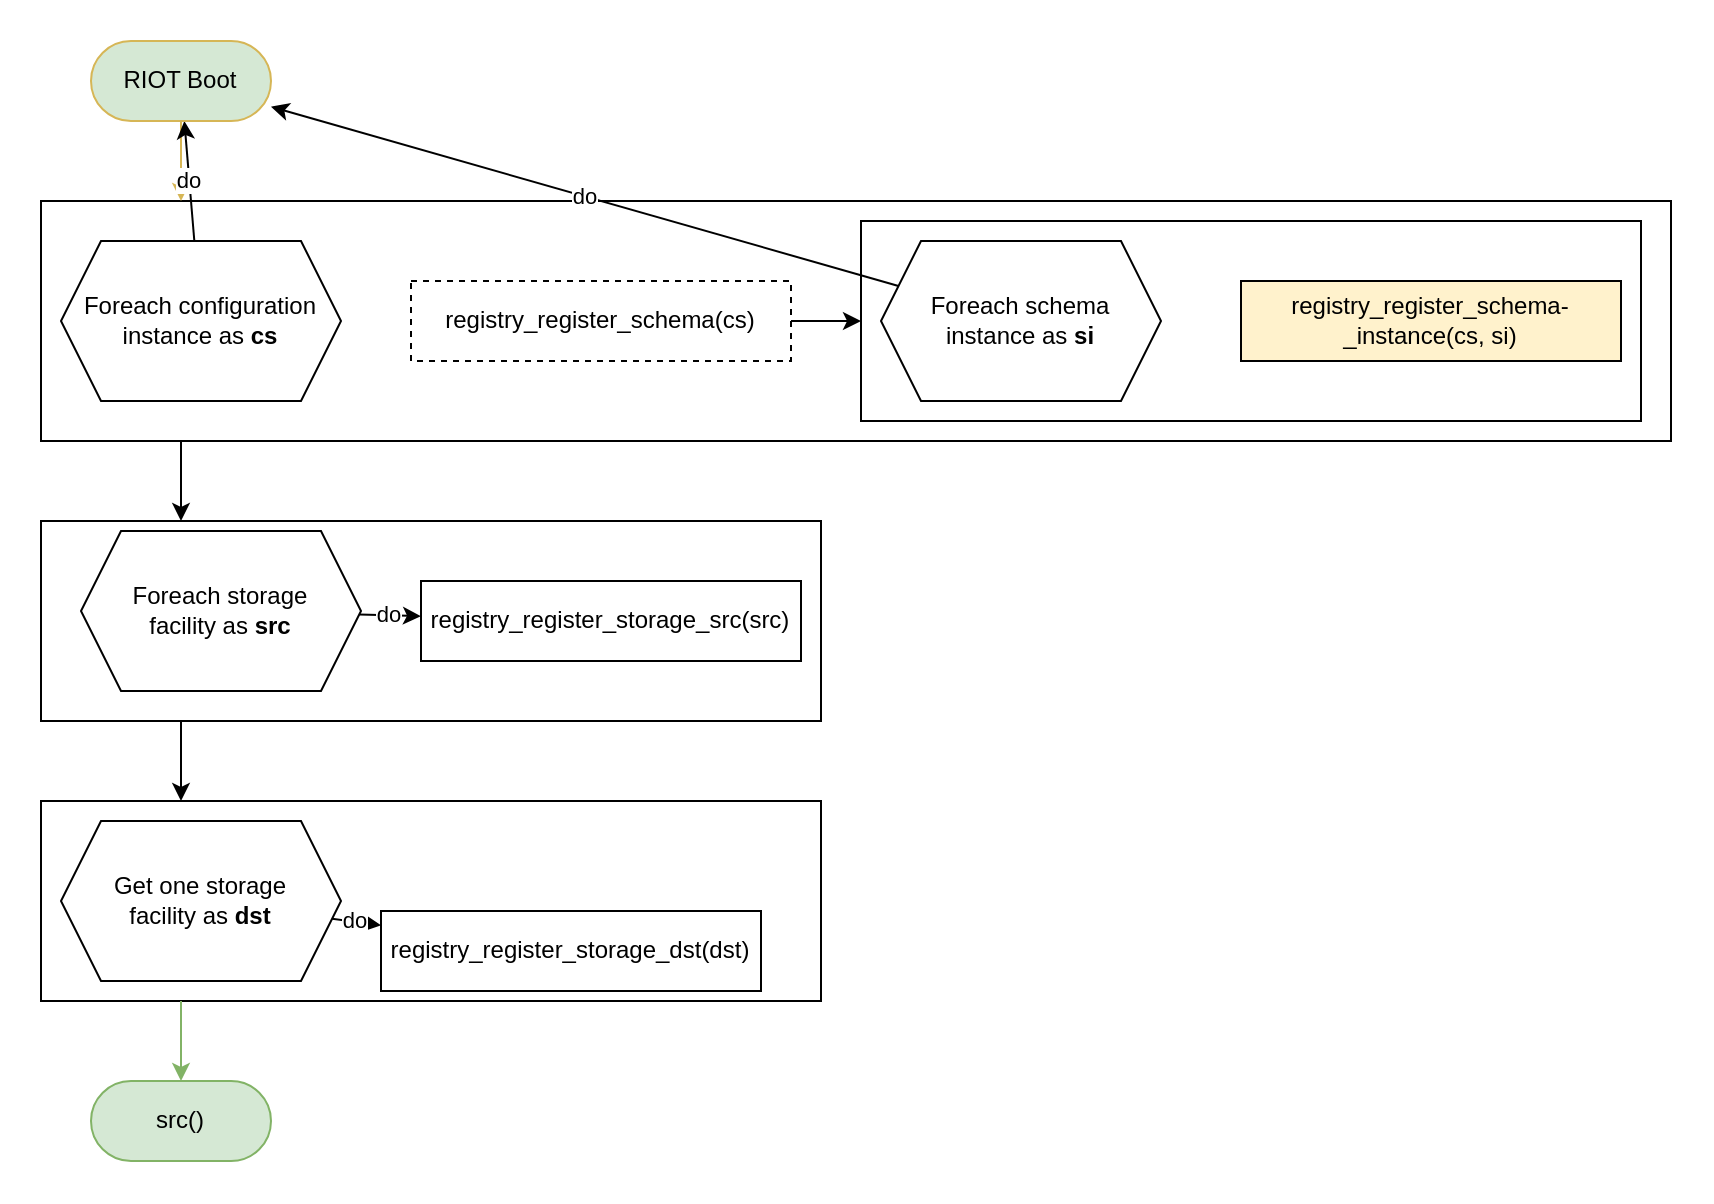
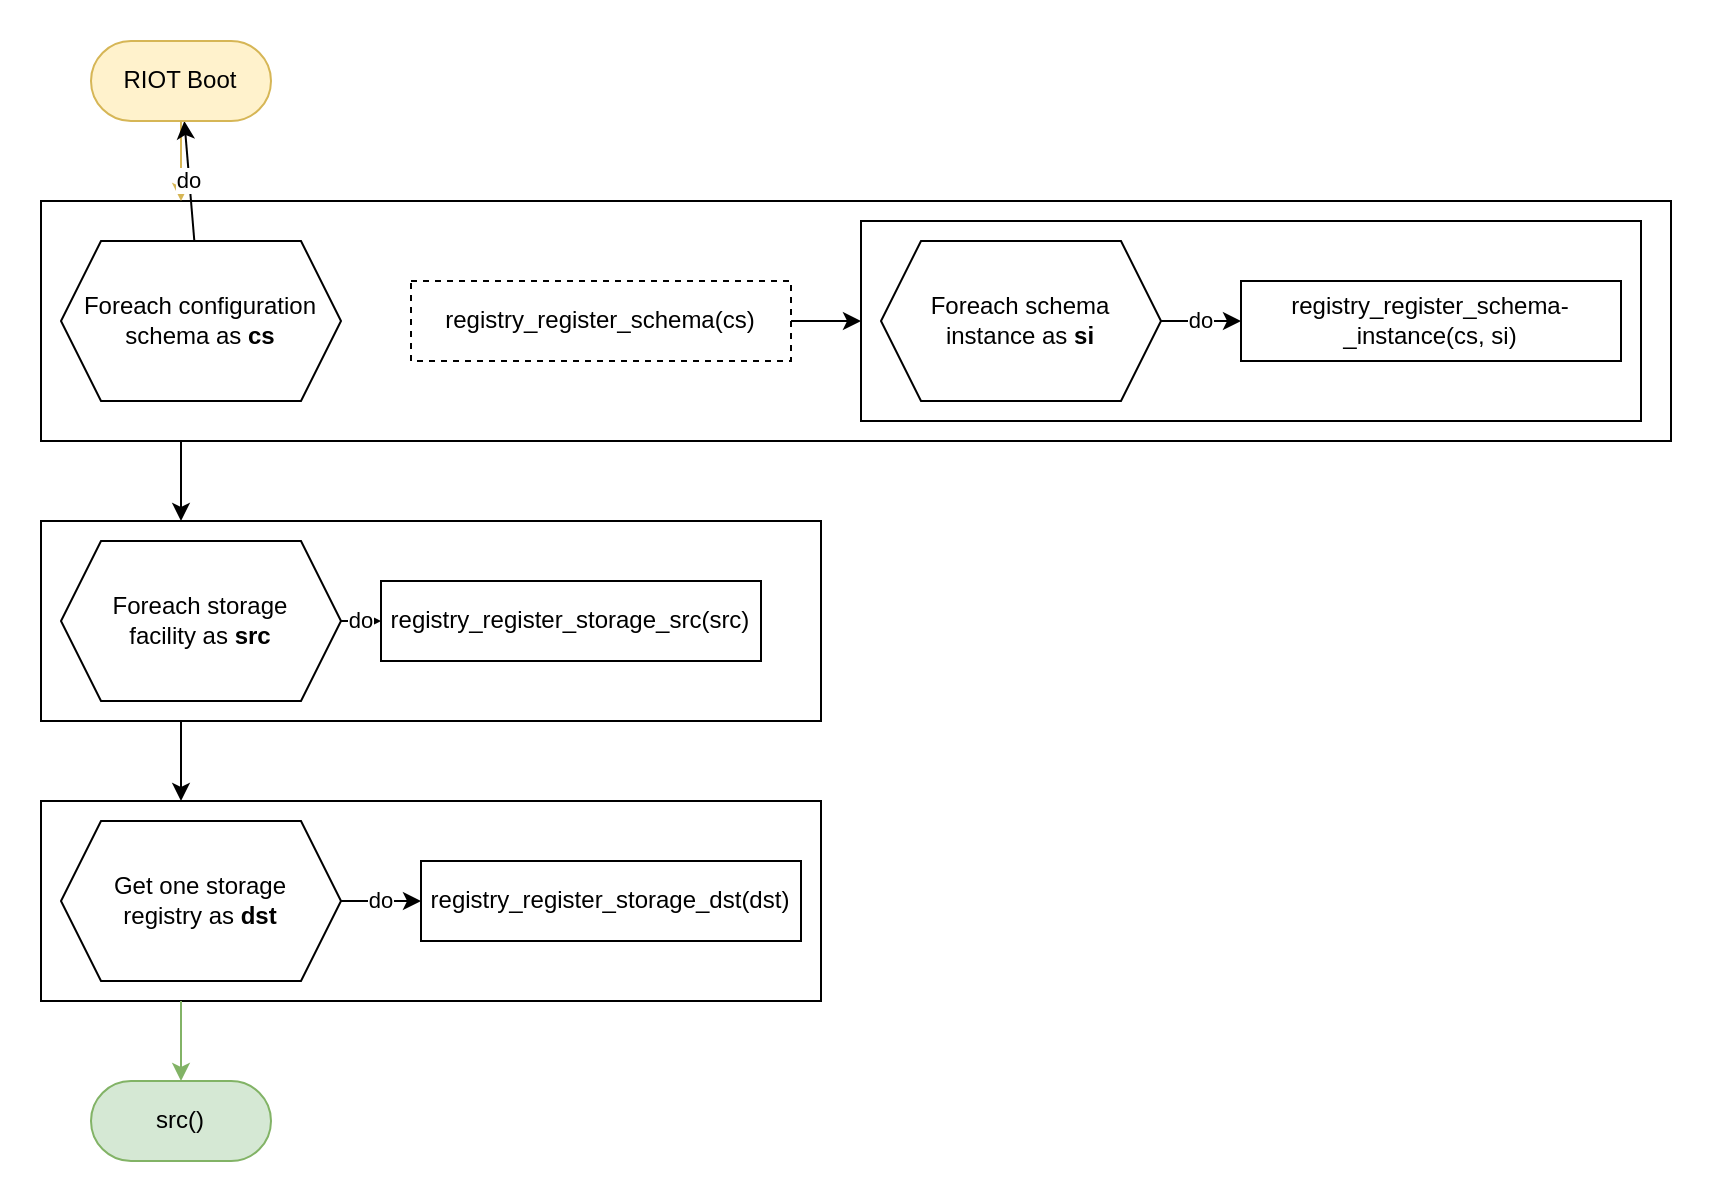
(181, 81) -> (181, 81)
(591, 198) -> (1193, 321)
(201, 321) -> (201, 321)
(1431, 321) -> (1431, 321)
(221, 611) -> (201, 621)
(611, 621) -> (571, 621)
(201, 901) -> (201, 901)
(571, 951) -> (611, 901)
